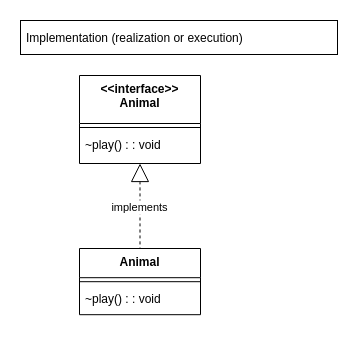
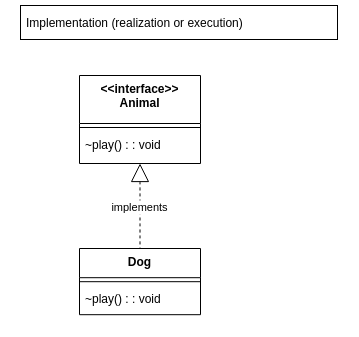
(179, 38) -> (179, 23)
(140, 262) -> (140, 262)
